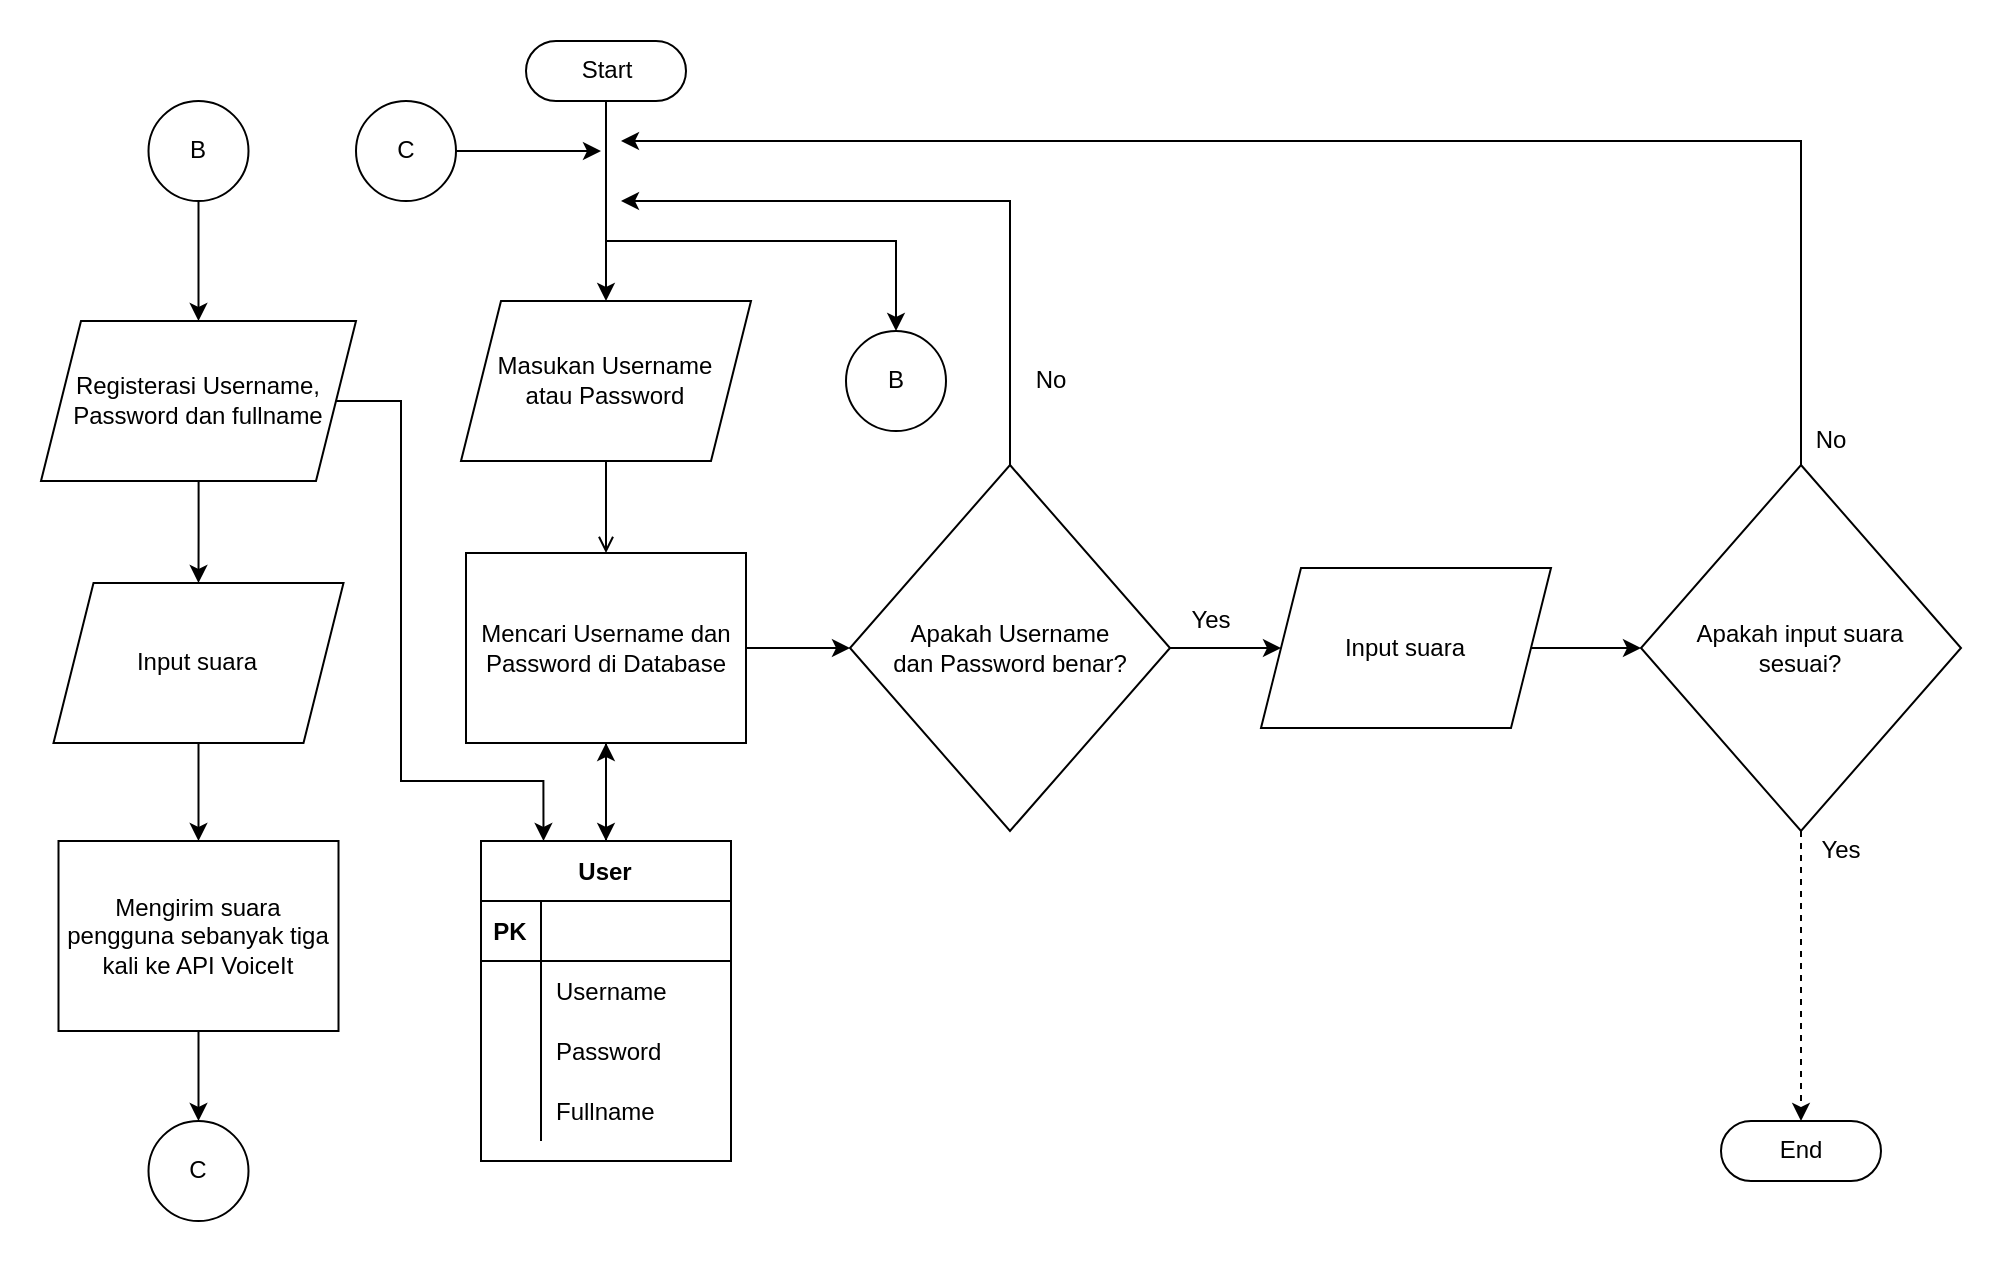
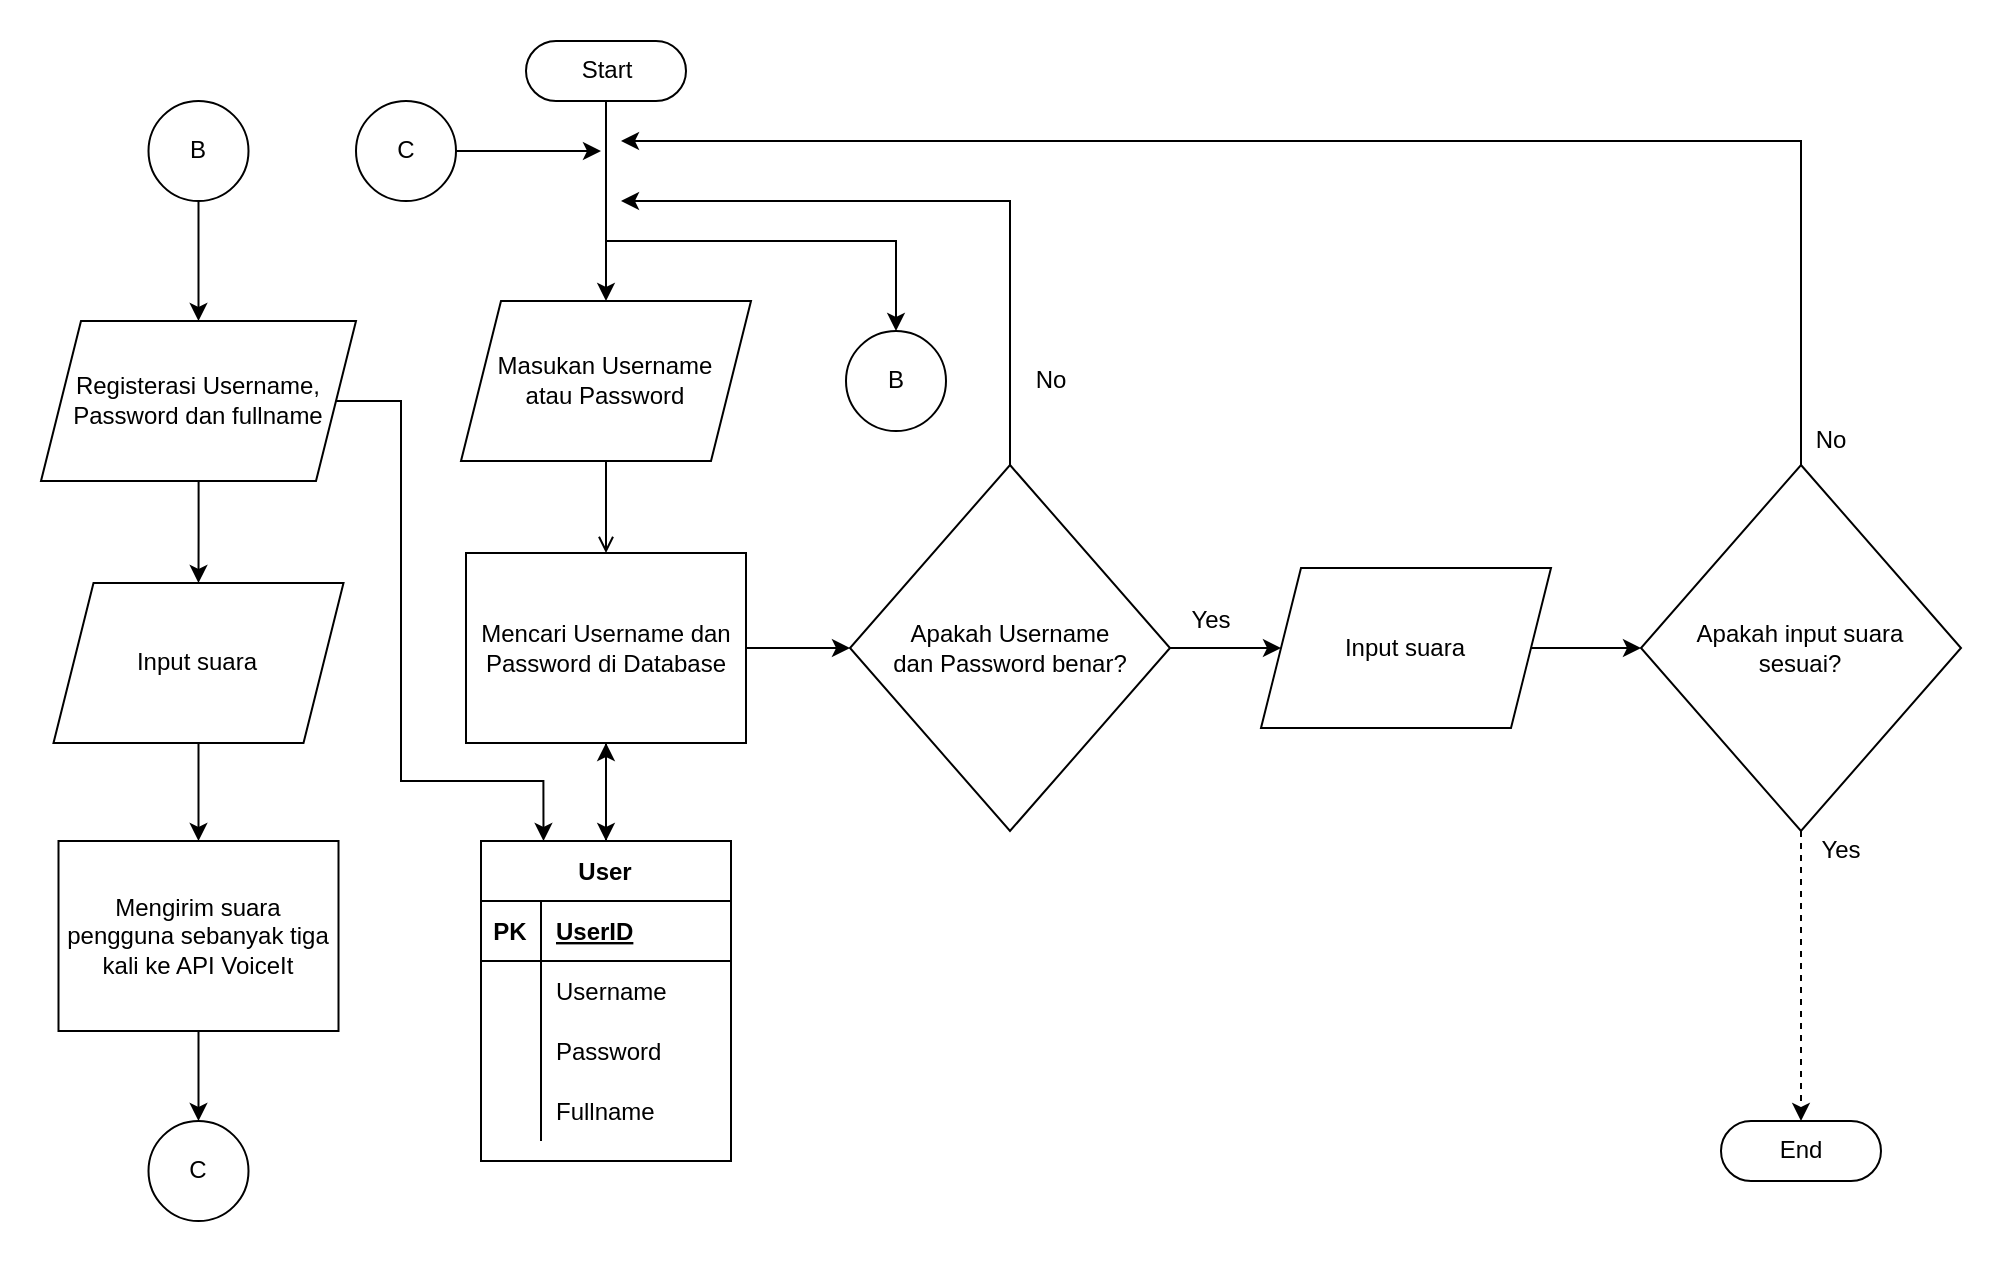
none -> (636, 931)
